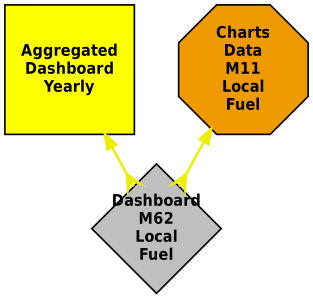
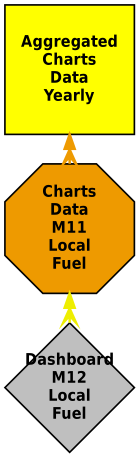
none -> (70, 70)
(70, 70) -> none
(157, 229) -> (70, 388)
